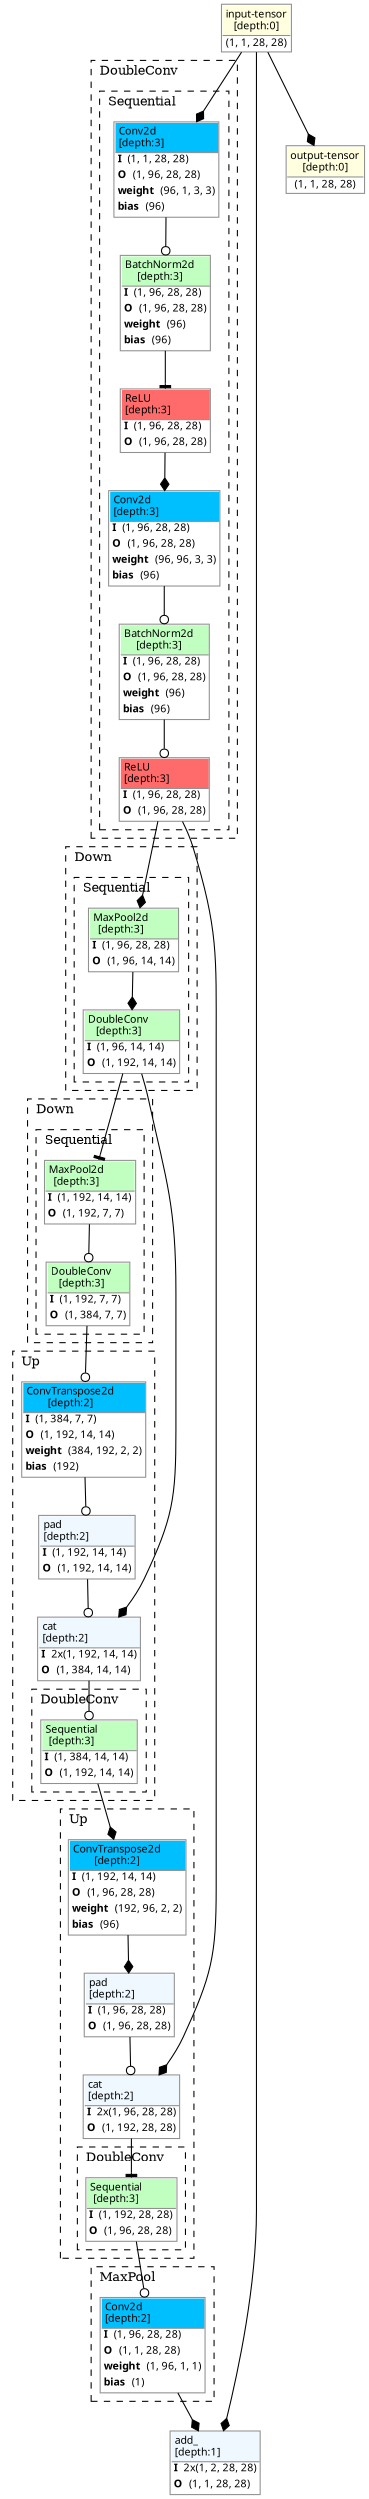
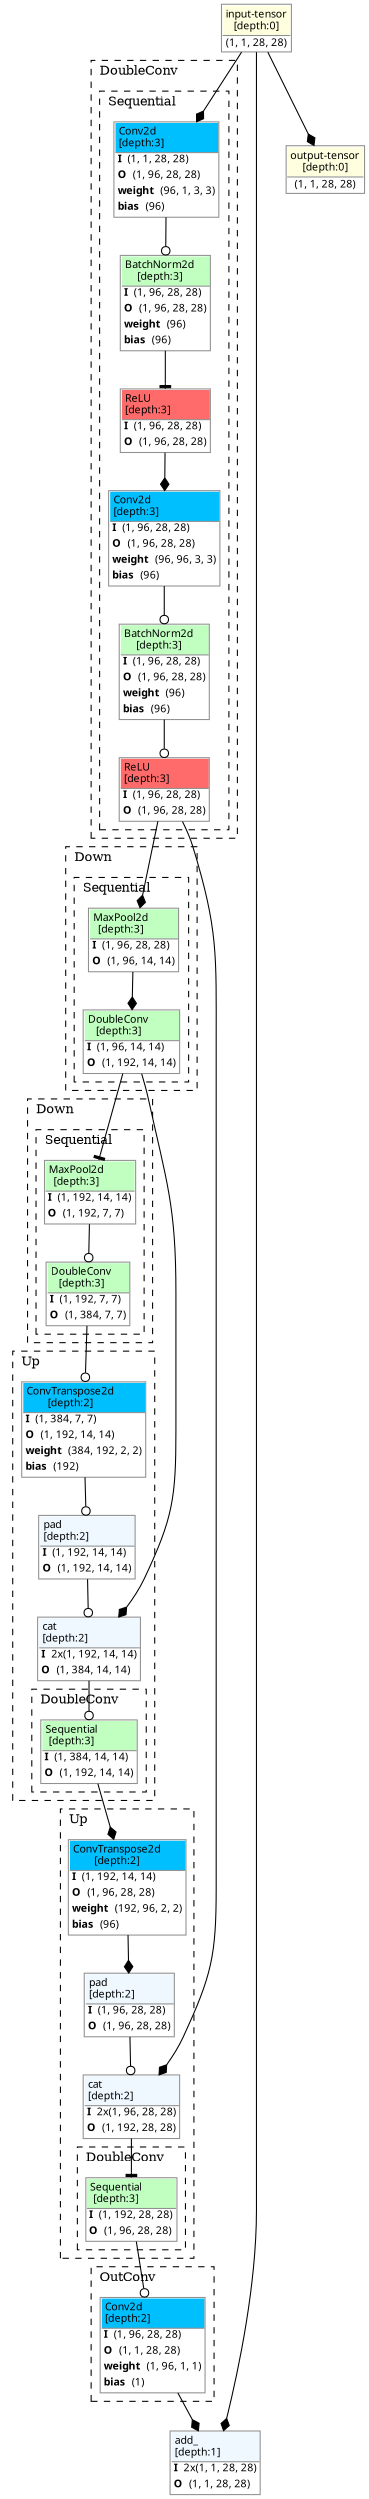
(128, 2278) -> (128, 2278)
(218, 2468) -> (218, 2468)
